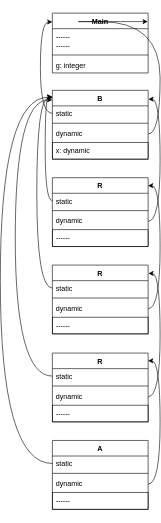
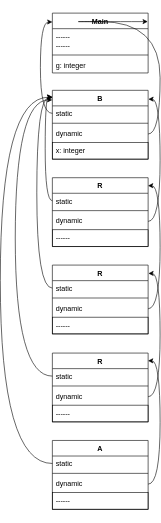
(73, 150) -> (73, 150)
